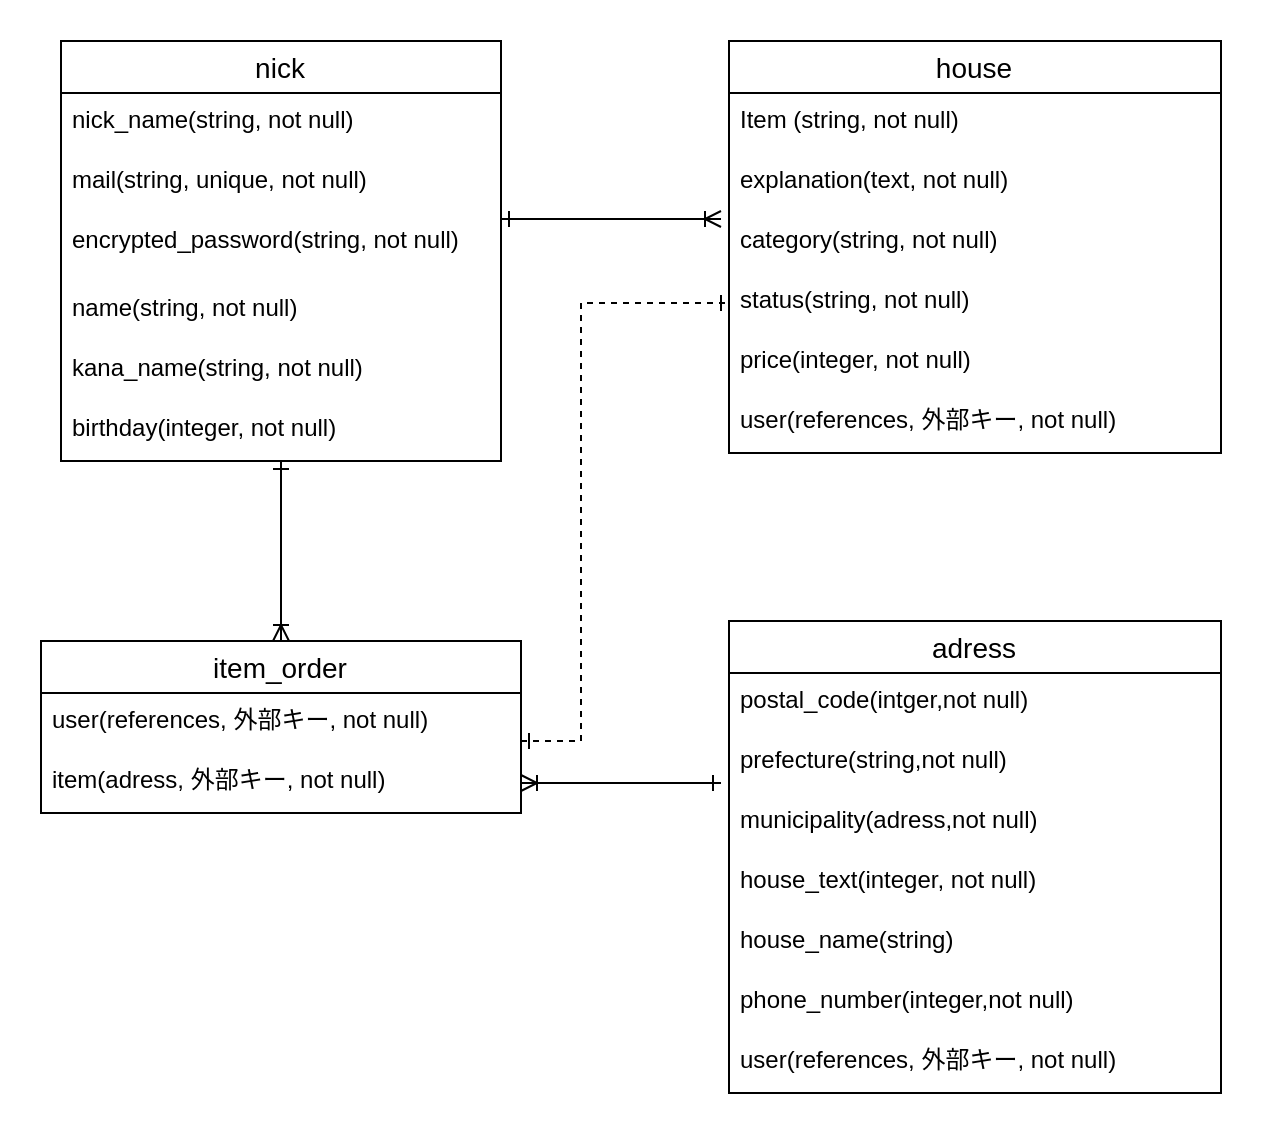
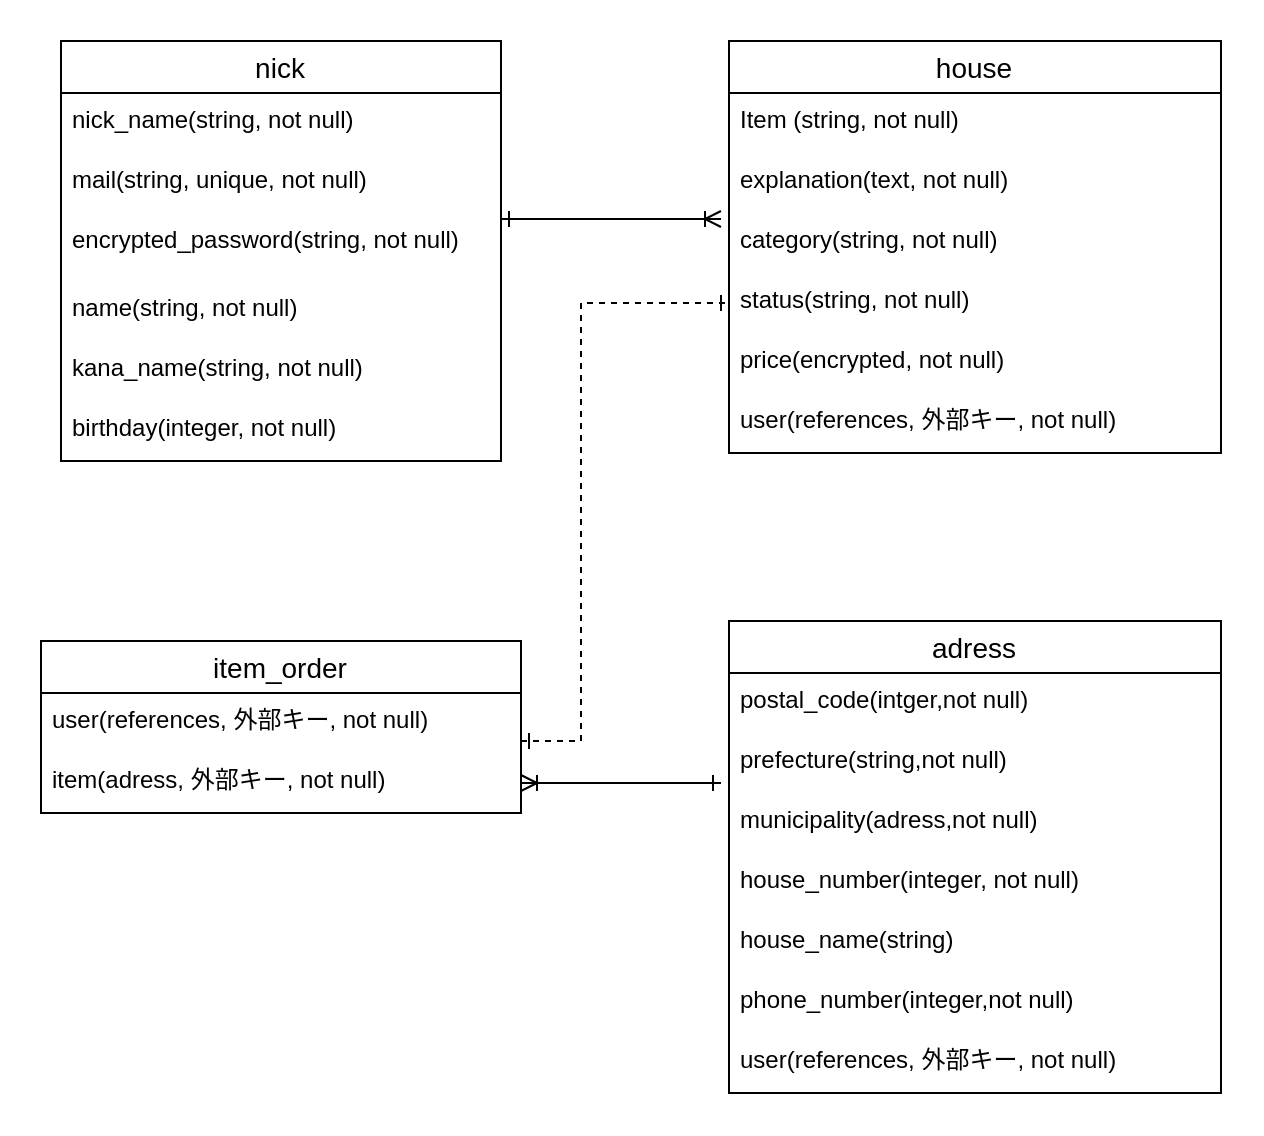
(879, 360) -> (896, 360)
(281, 553) -> none
(916, 880) -> (930, 880)
